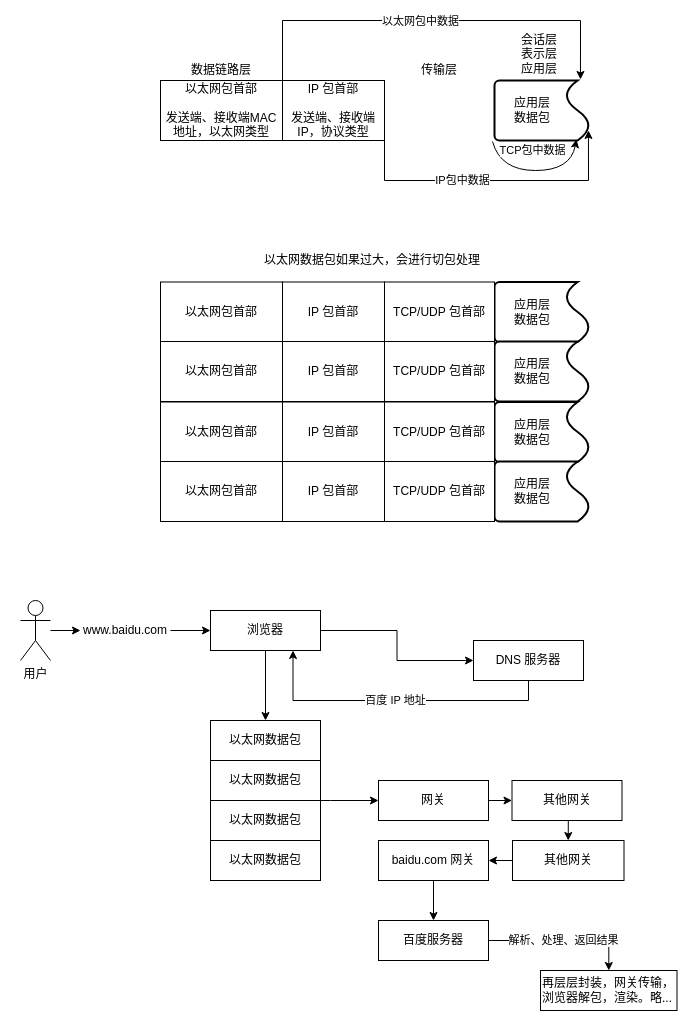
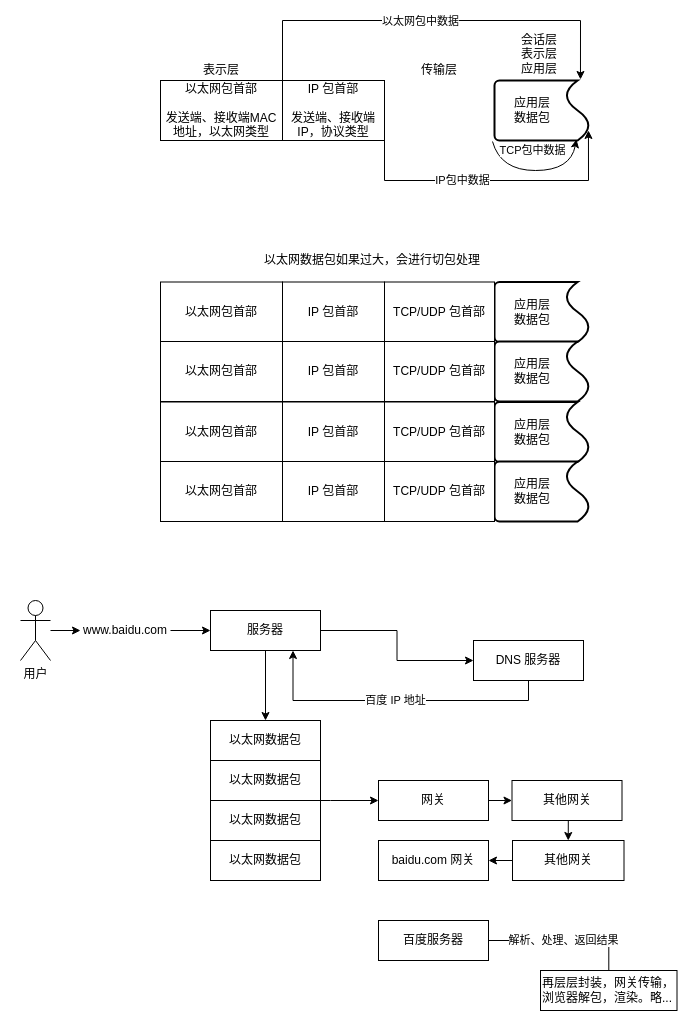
(222, 71) -> (222, 71)
(266, 631) -> (266, 631)
(434, 897) -> none
(609, 962) -> (609, 965)
